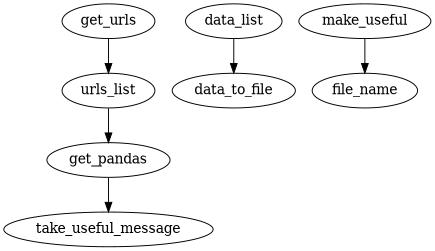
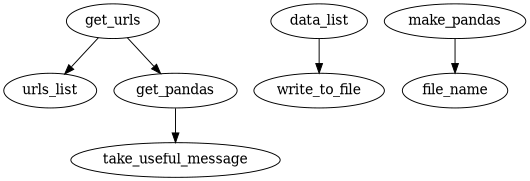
(365, 21) -> (455, 21)
(234, 91) -> (319, 91)
(108, 121) -> (141, 52)
